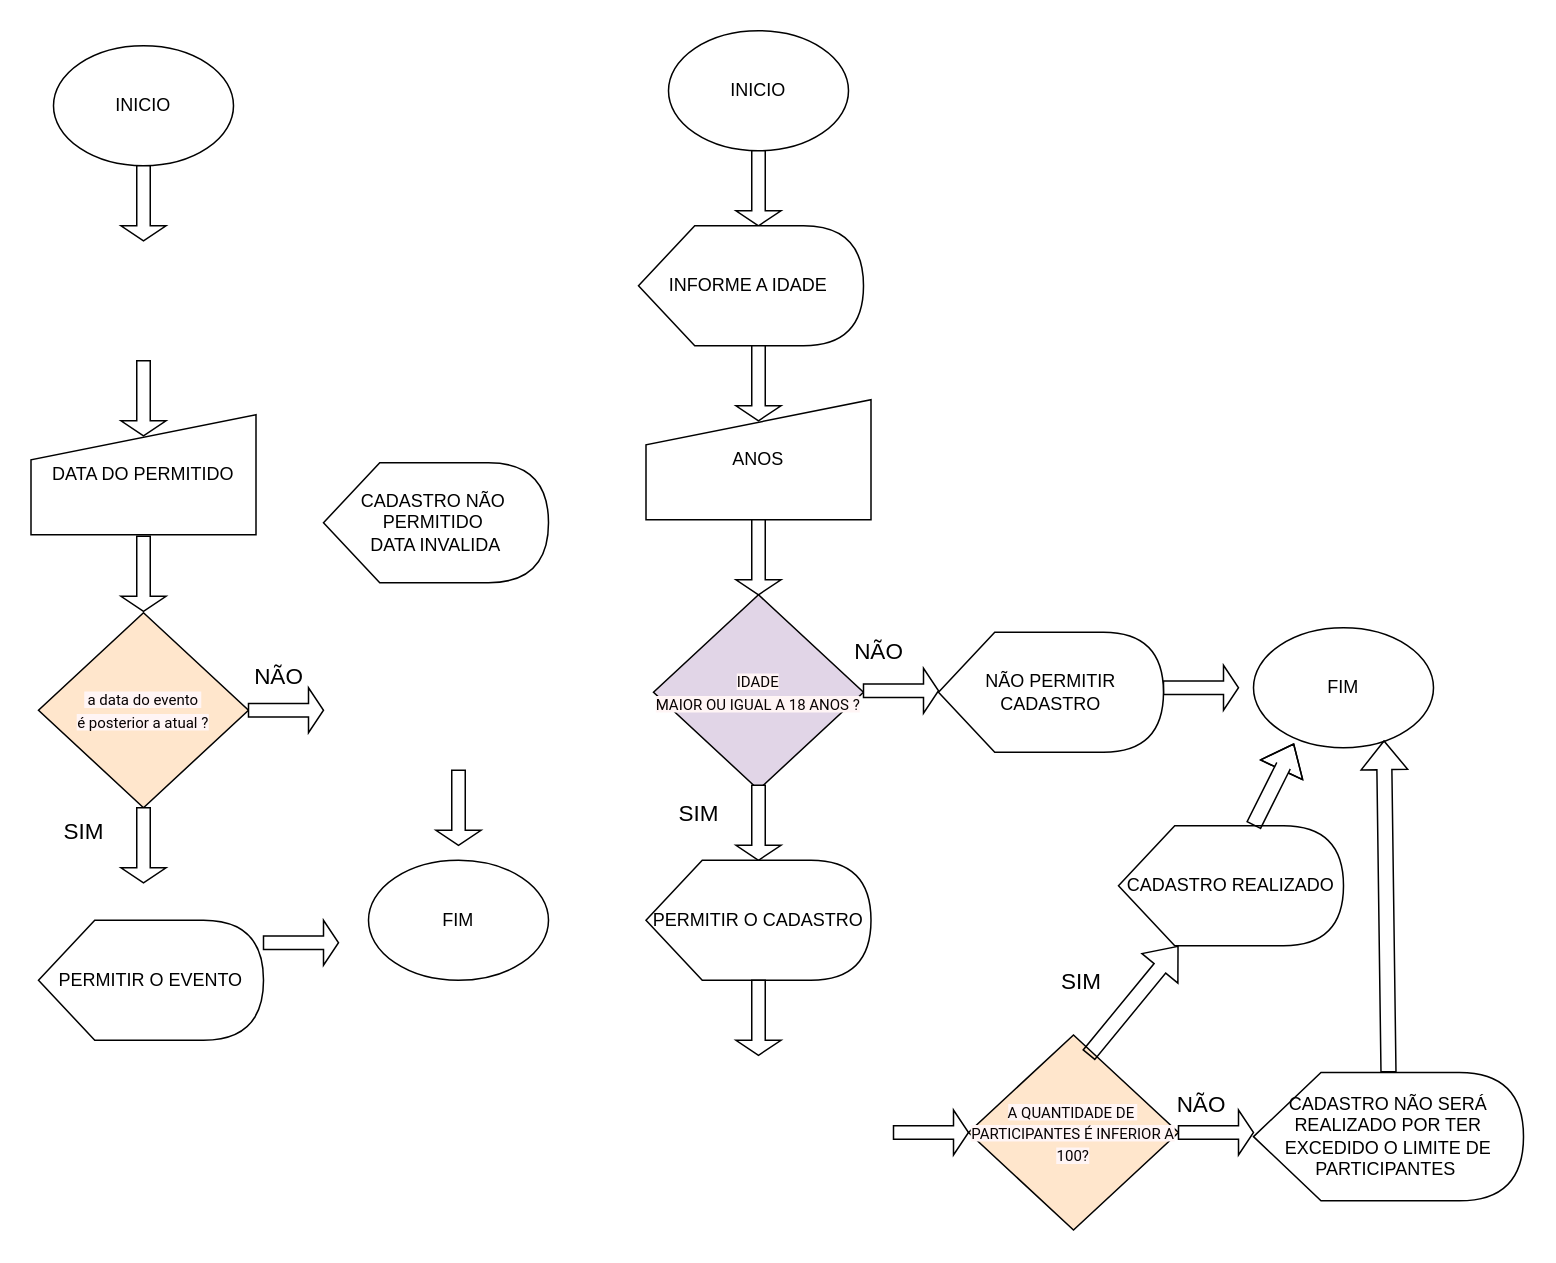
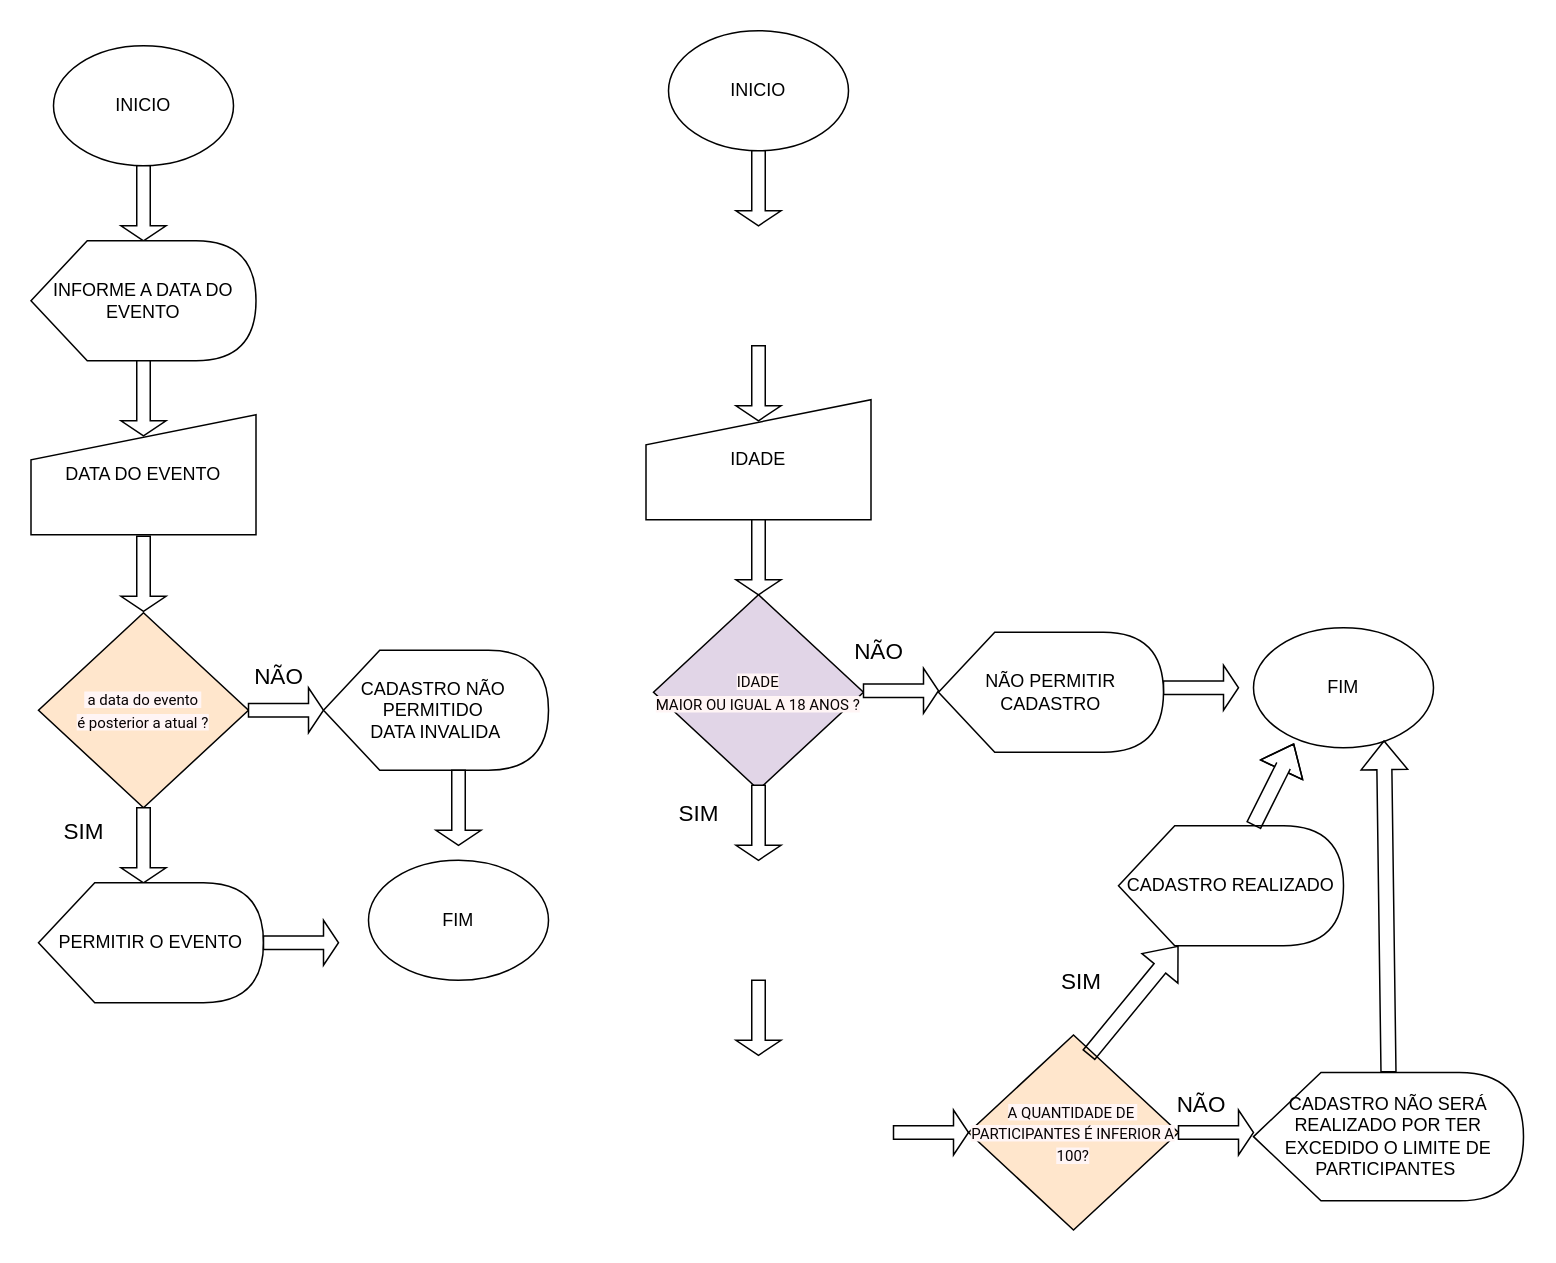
(751, 286) -> none
none -> (143, 301)
(758, 460) -> (758, 460)
(143, 475) -> (143, 475)
(436, 523) -> (436, 710)
(758, 920) -> none
(151, 980) -> (151, 943)
